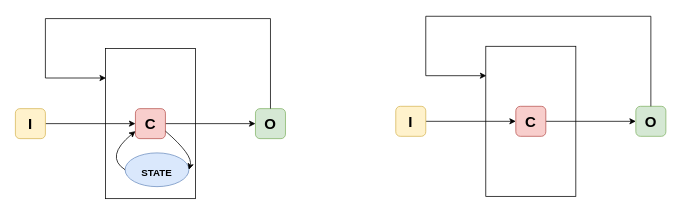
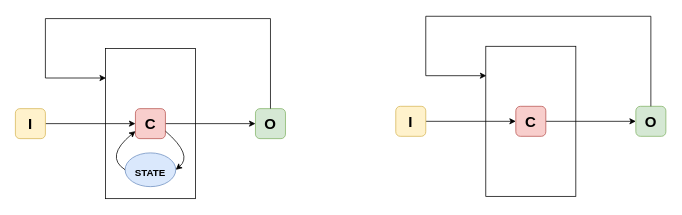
(157, 170) -> (150, 170)
